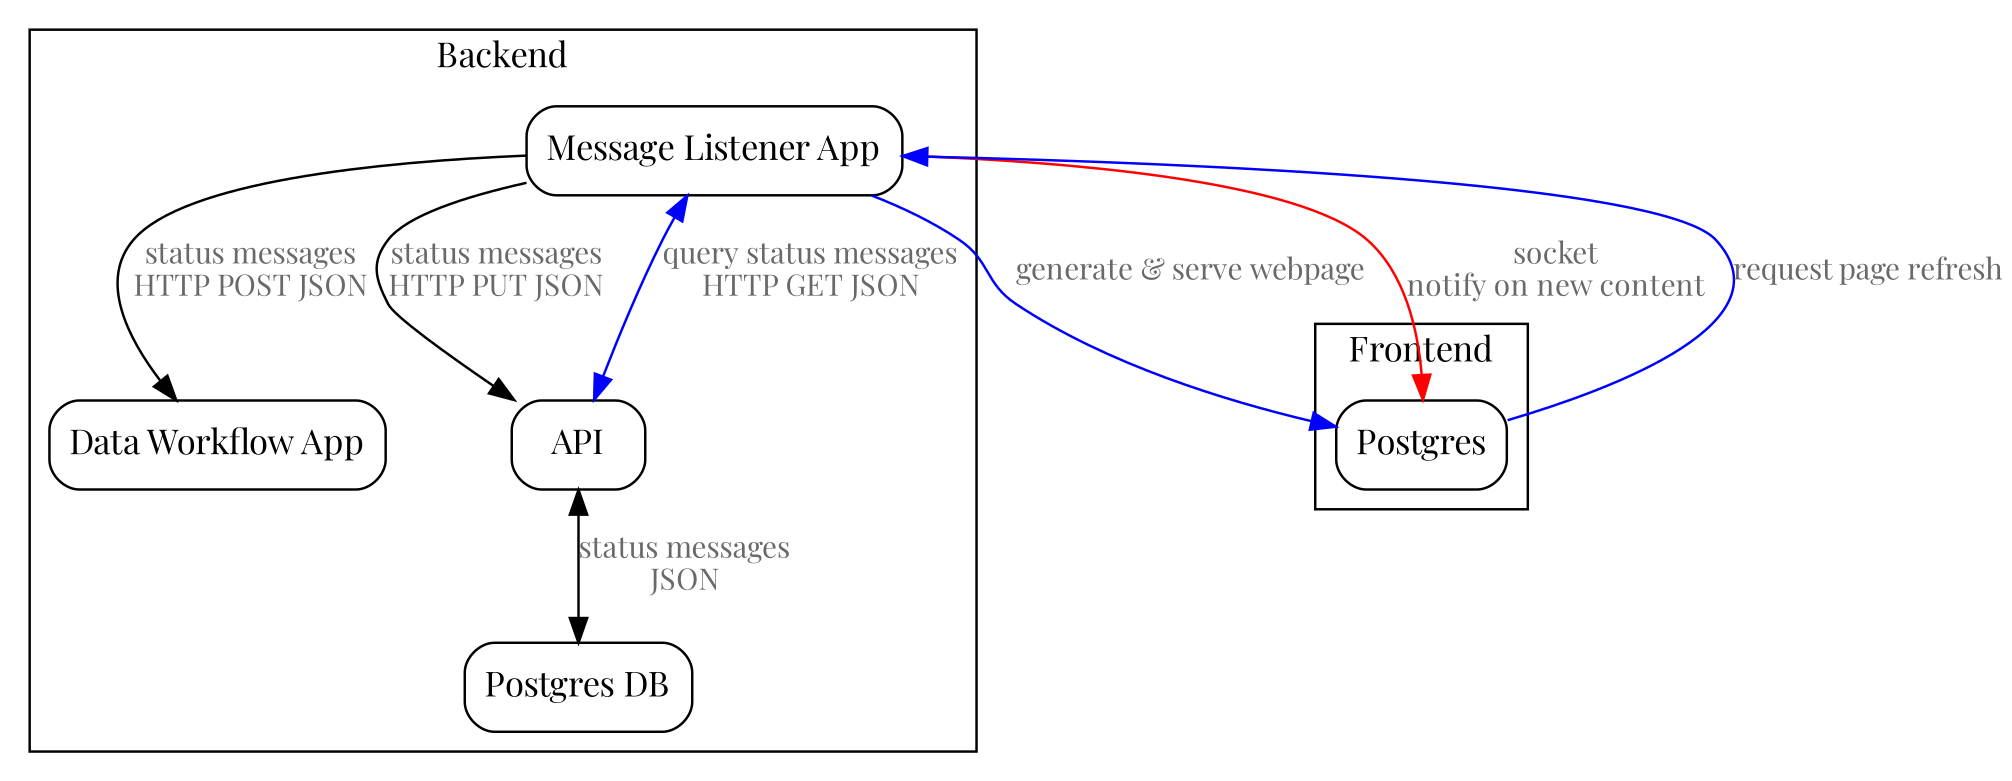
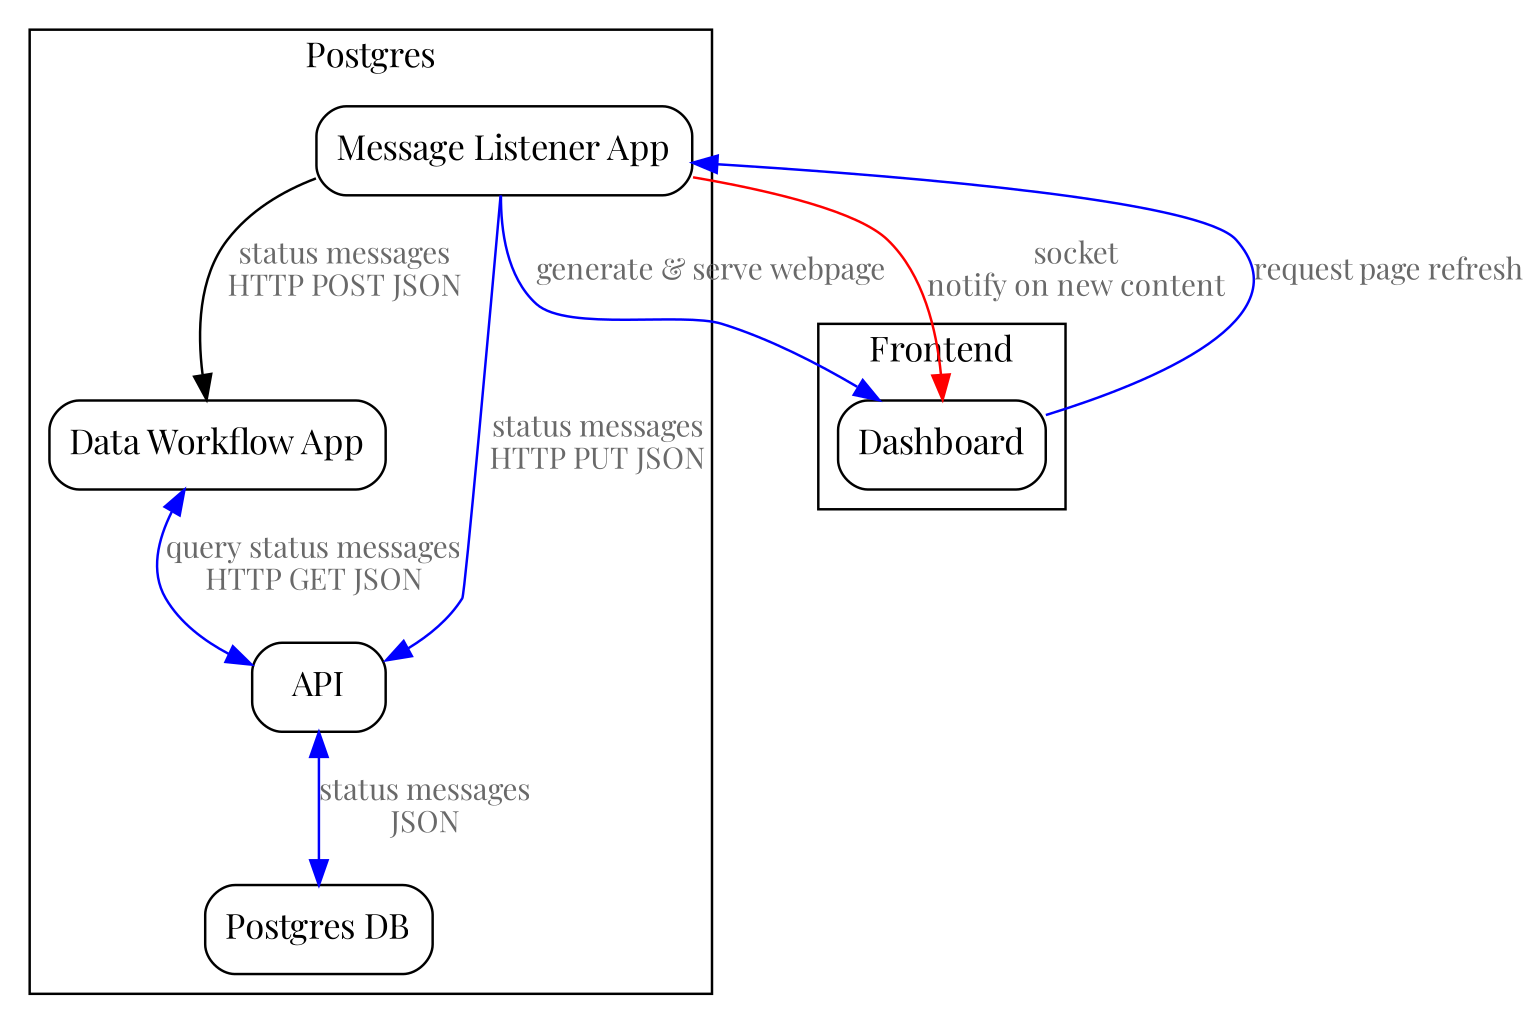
(503, 58) -> (371, 58)
(377, 263) -> (479, 434)
(636, 296) -> (165, 596)
(1422, 445) -> (942, 445)
(578, 566) -> (319, 809)
